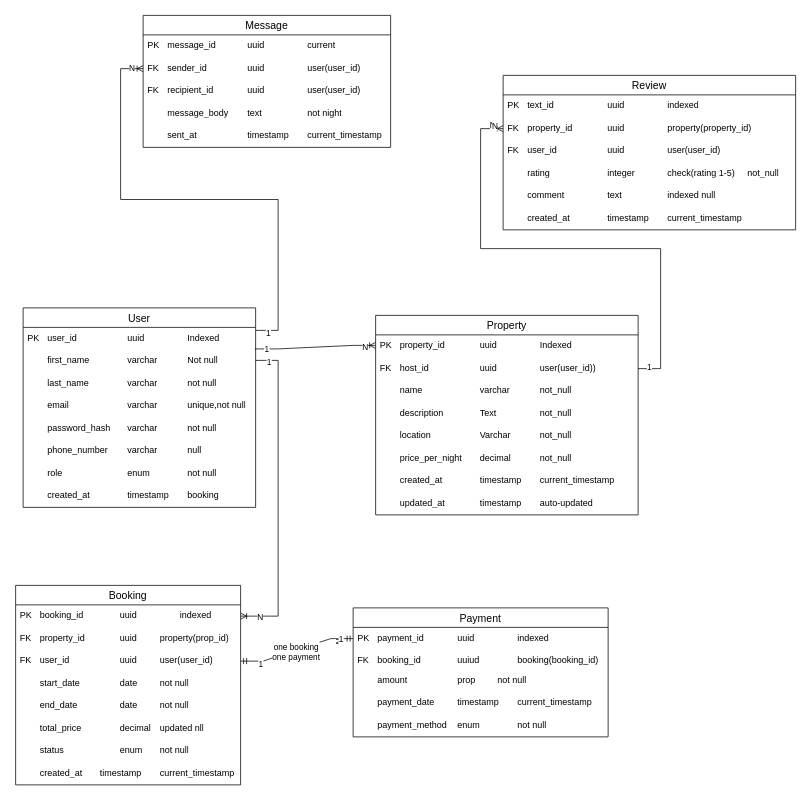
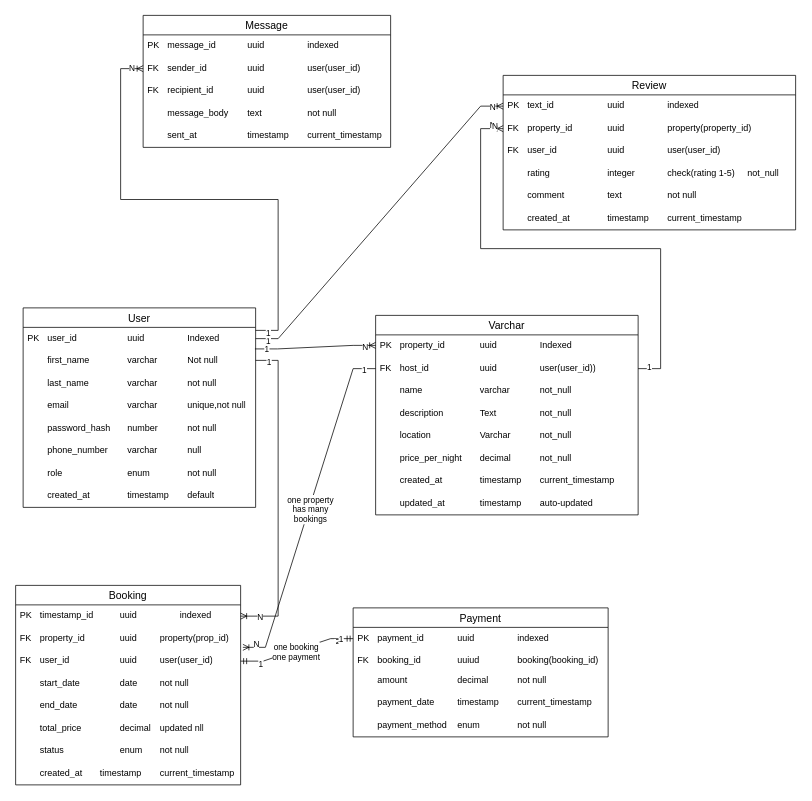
(218, 46) -> (217, 46)
(218, 113) -> (214, 113)
(576, 196) -> (567, 196)
none -> (378, 223)
(506, 326) -> (506, 326)
(102, 428) -> (99, 428)
none -> (319, 476)
(98, 496) -> (98, 496)
(88, 616) -> (93, 616)
(412, 680) -> (417, 680)
